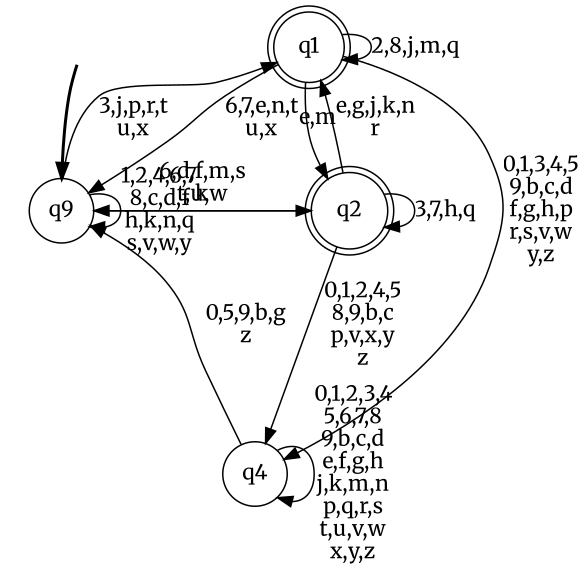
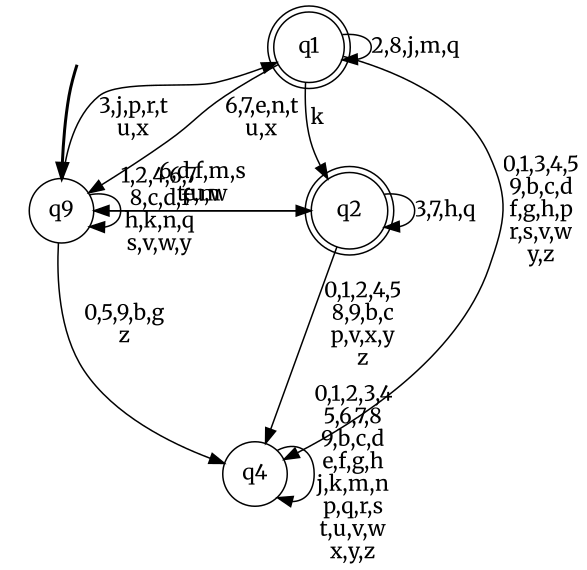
(318, 118) -> (318, 118)
(335, 134) -> none
(202, 195) -> (202, 195)
(190, 326) -> (91, 380)
